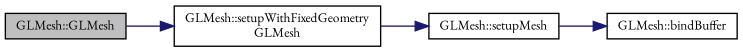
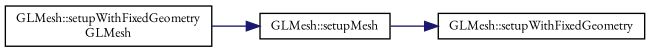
(66, 26) -> none
(672, 26) -> (541, 26)
